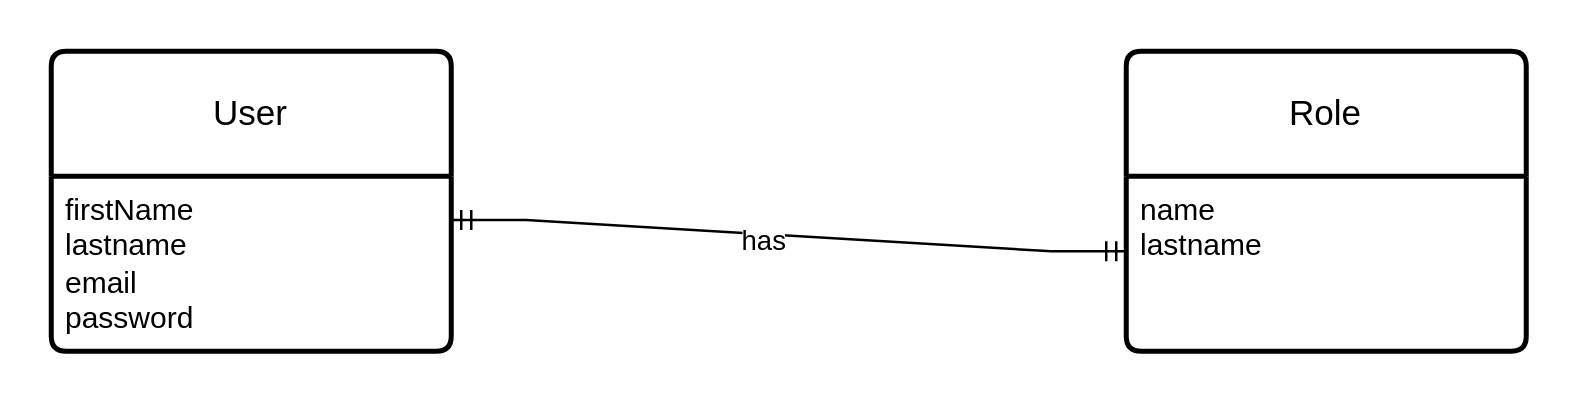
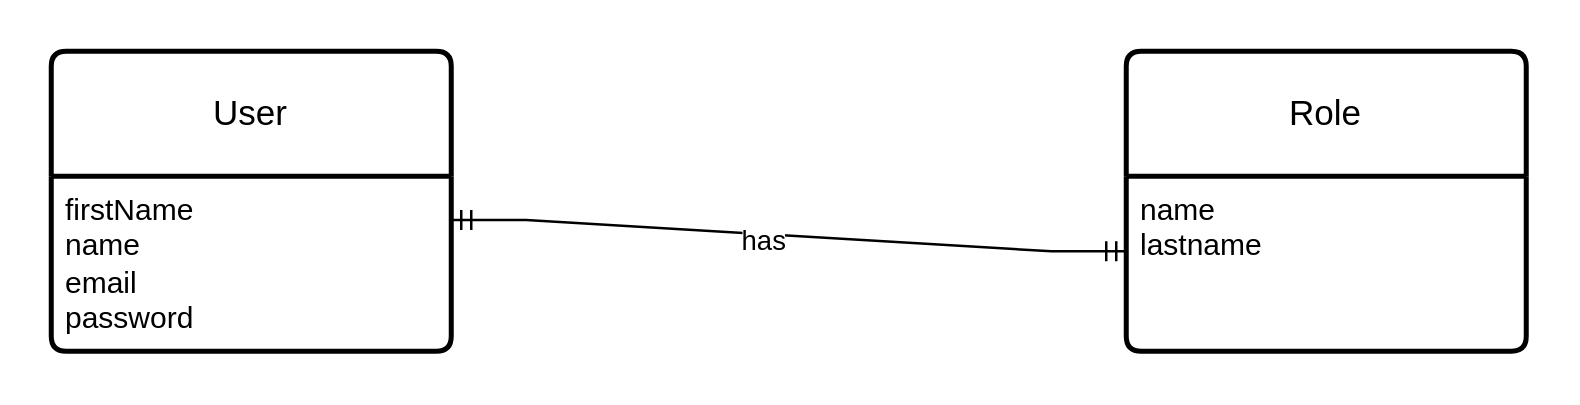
(138, 266) -> (138, 266)
